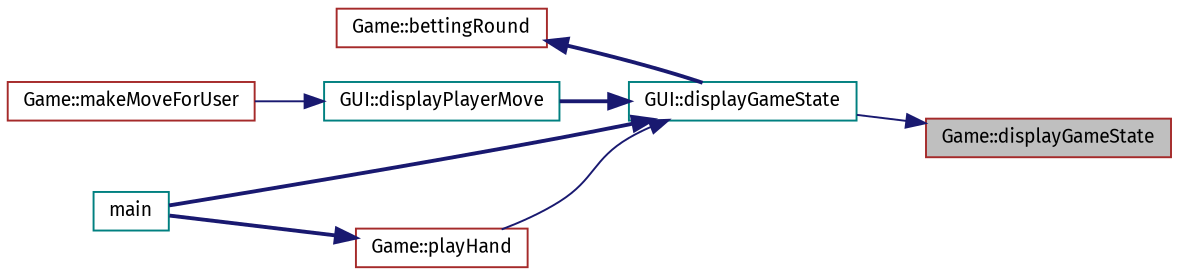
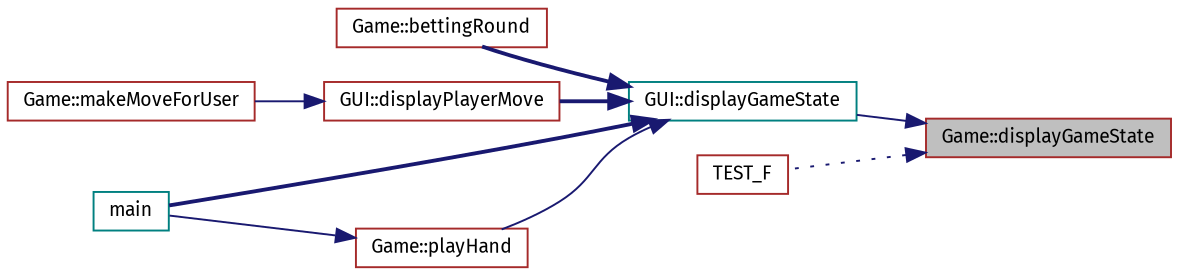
(635, 63) -> (545, 65)
(442, 101) -> (442, 101)
none -> (743, 175)
(252, 225) -> (252, 225)
